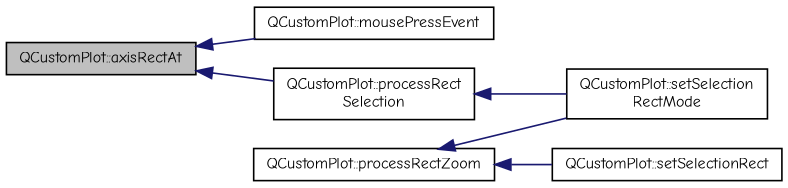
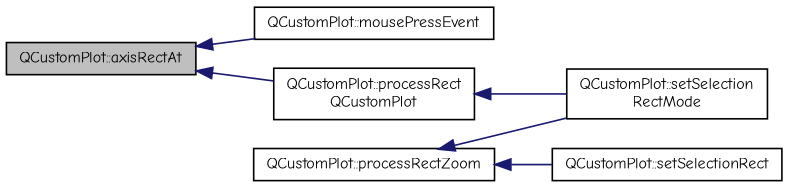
(374, 94) -> (374, 94)
